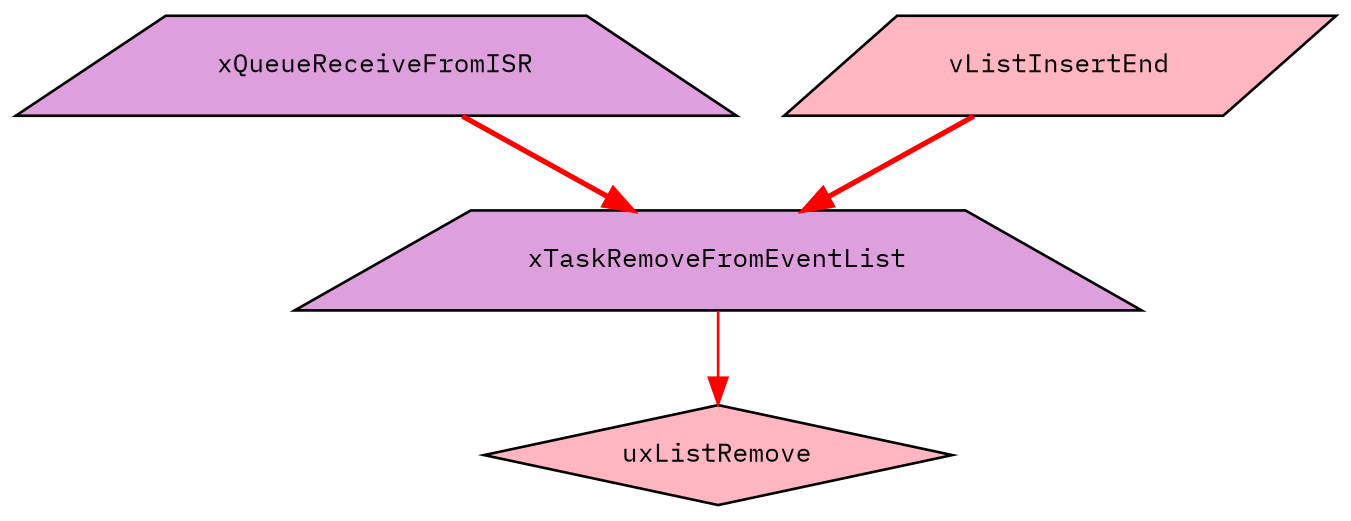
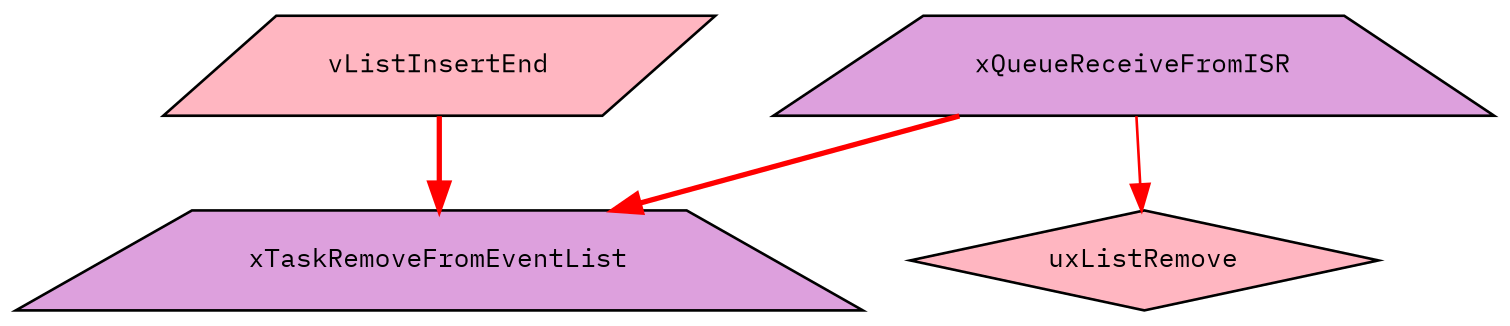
(718, 344) -> (1138, 150)
